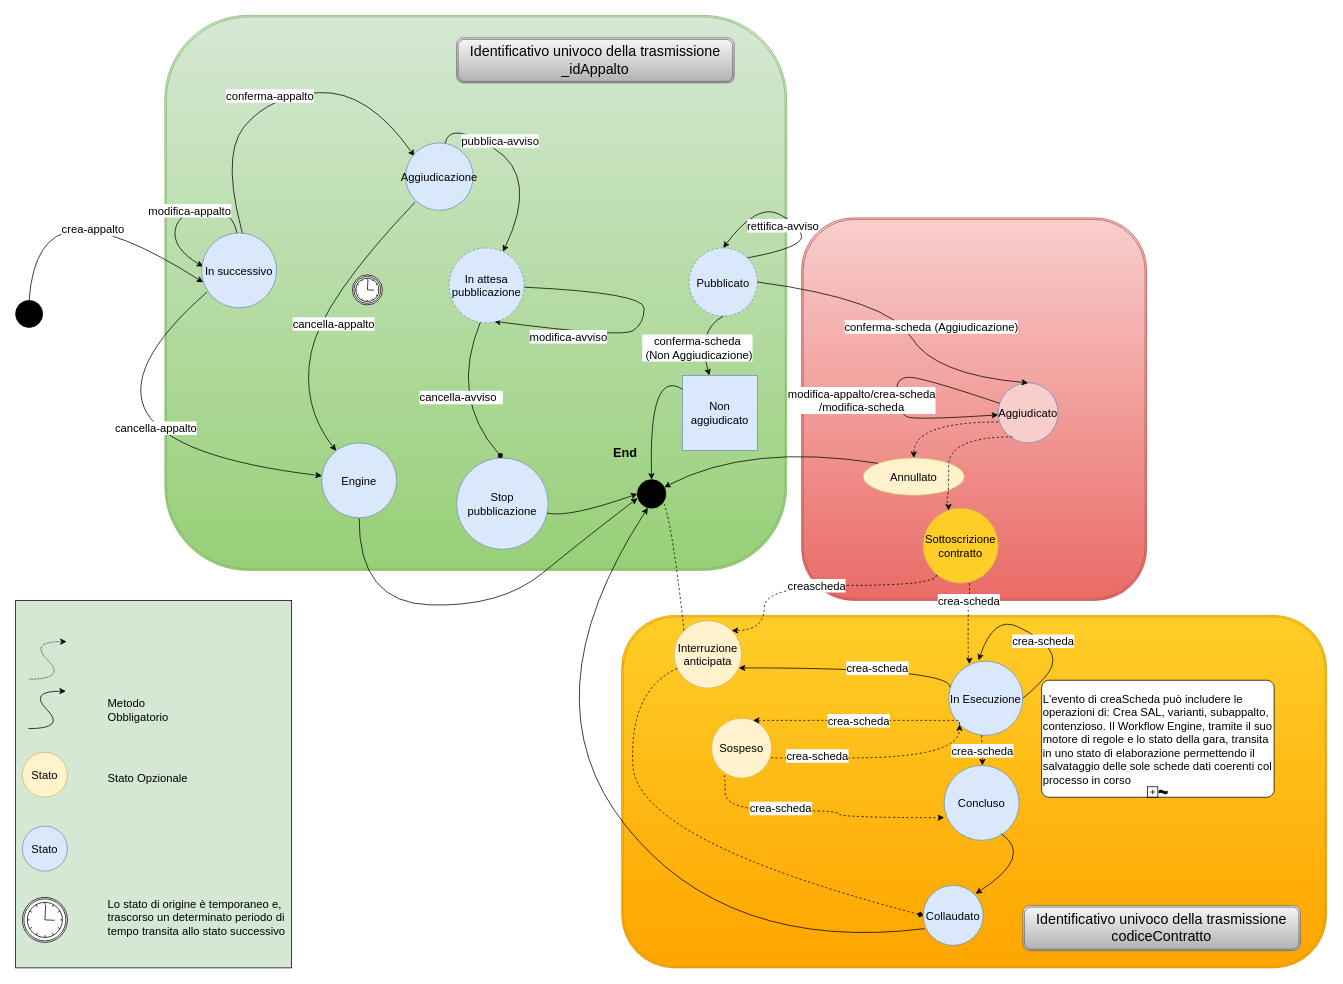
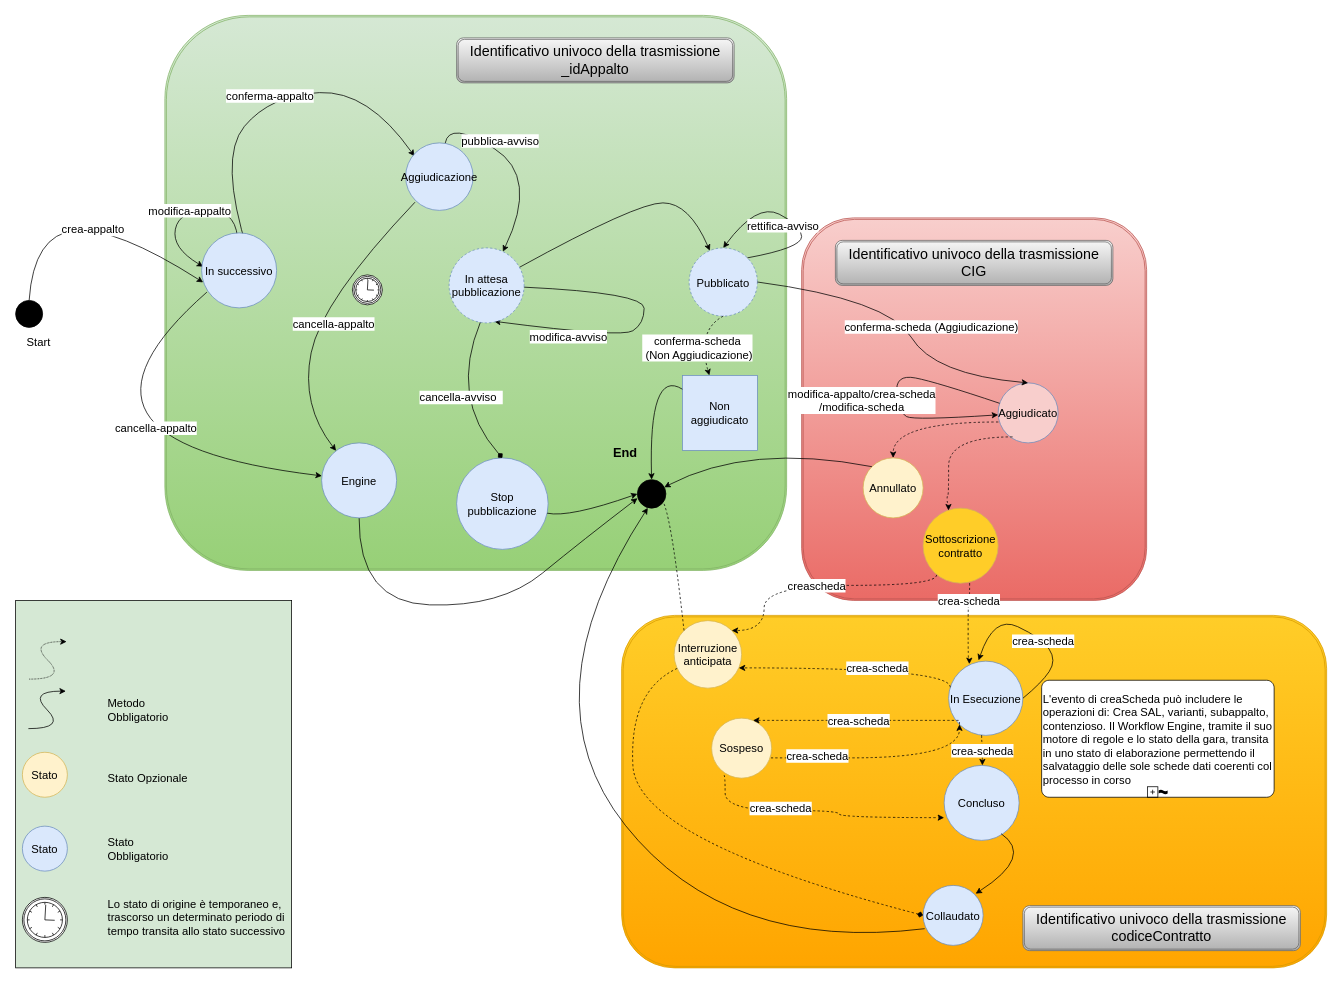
none -> (617, 217)
none -> (974, 263)
(713, 324) -> (713, 324)
none -> (39, 341)
(914, 477) -> (893, 488)
(795, 668) -> (795, 668)
none -> (151, 849)
